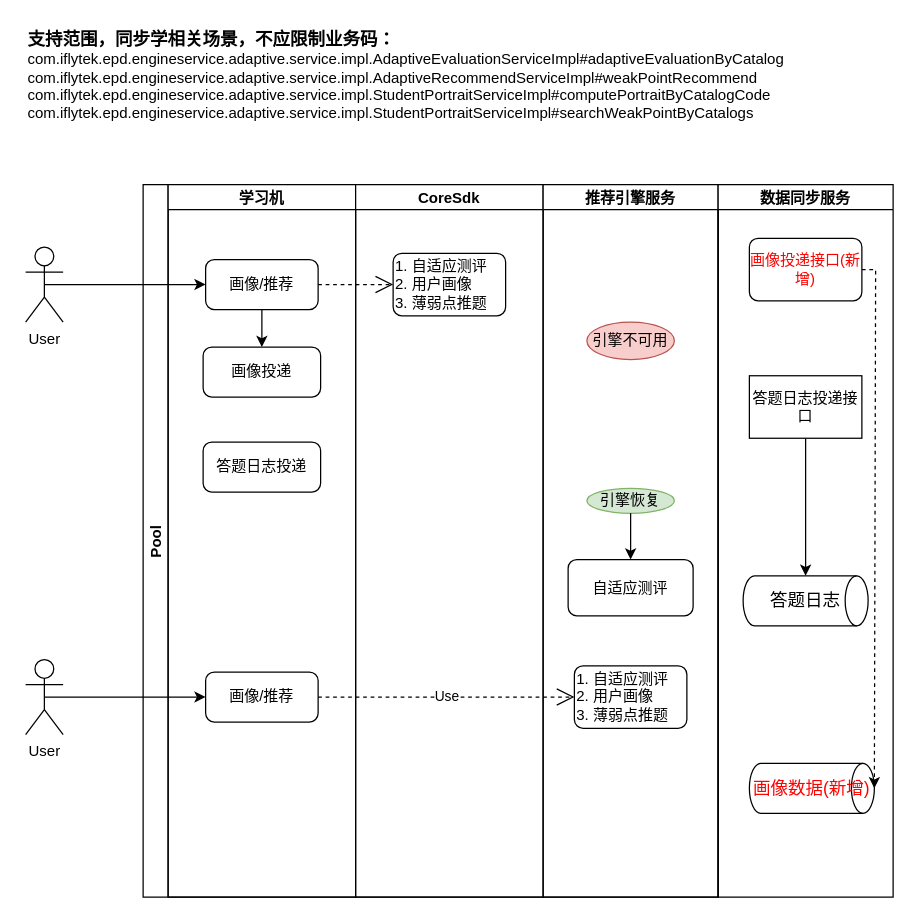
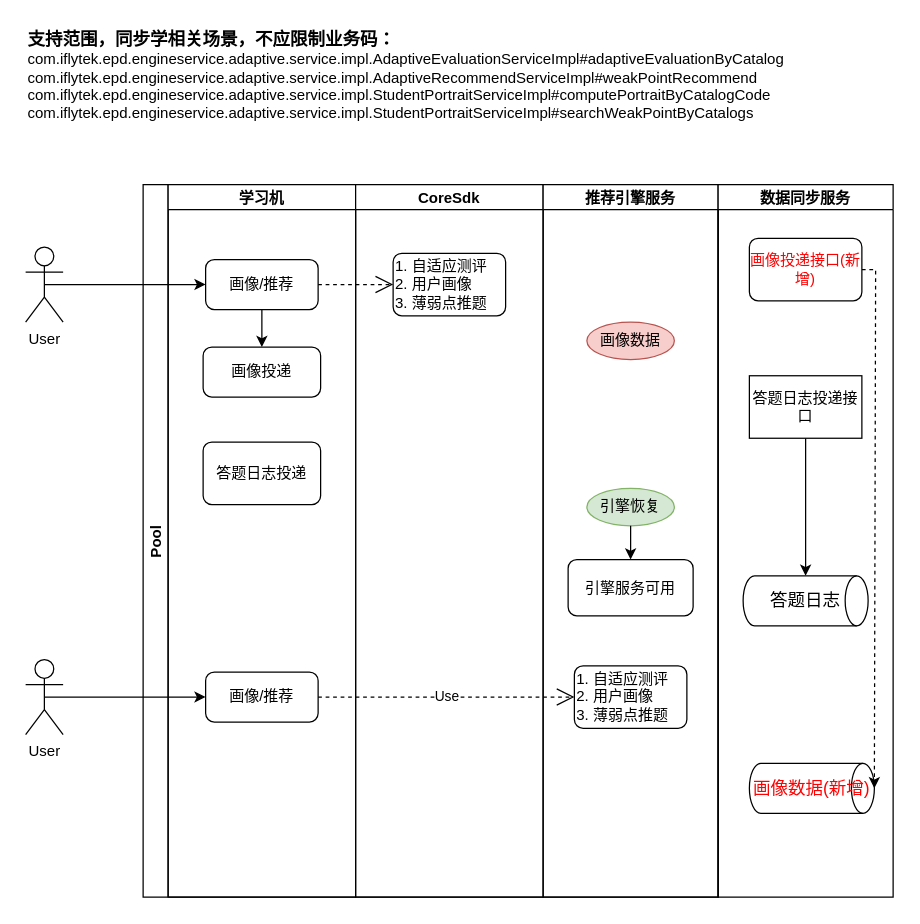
(631, 341) -> (631, 341)
(262, 467) -> (262, 473)
(631, 501) -> (631, 507)
(631, 588) -> (631, 588)
